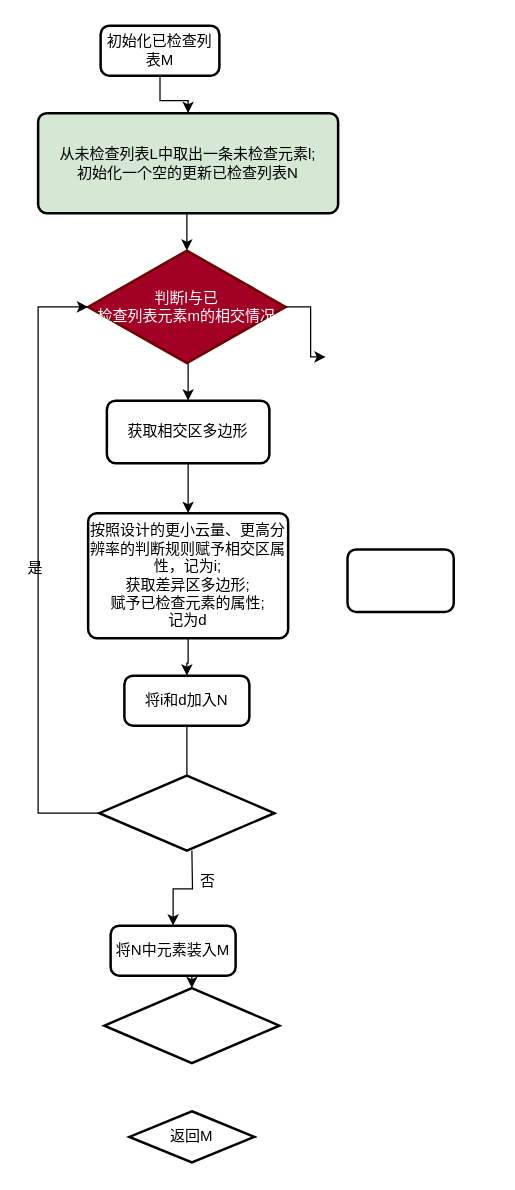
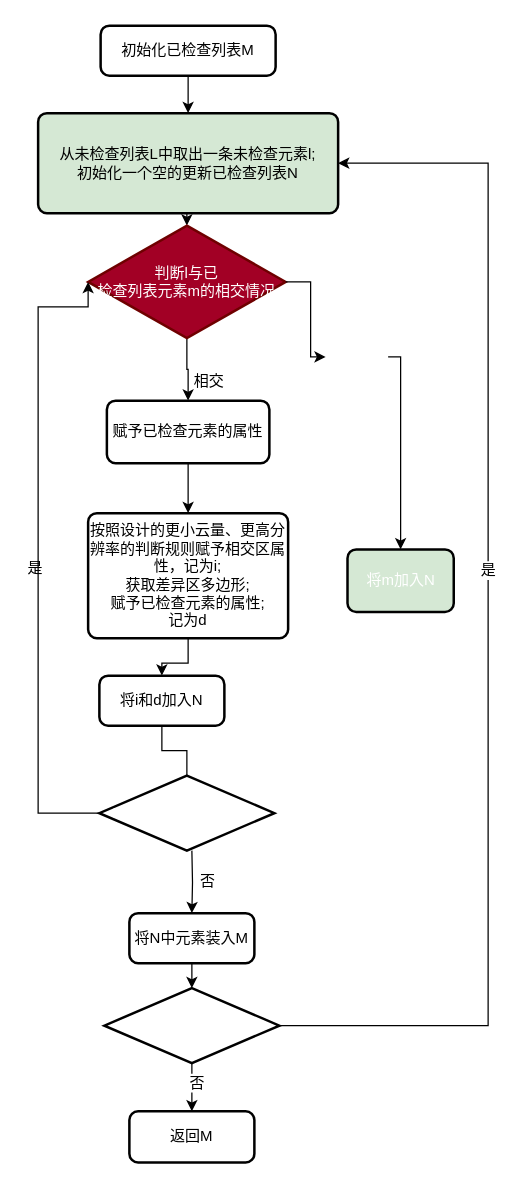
(160, 51) -> (188, 51)
(187, 307) -> (187, 282)
none -> (217, 382)
(188, 432) -> (188, 432)
none -> (401, 443)
(401, 581) -> (401, 581)
none -> (488, 627)
(187, 701) -> (162, 701)
(173, 951) -> (192, 938)
none -> (192, 1083)
(192, 1137) -> (192, 1137)
